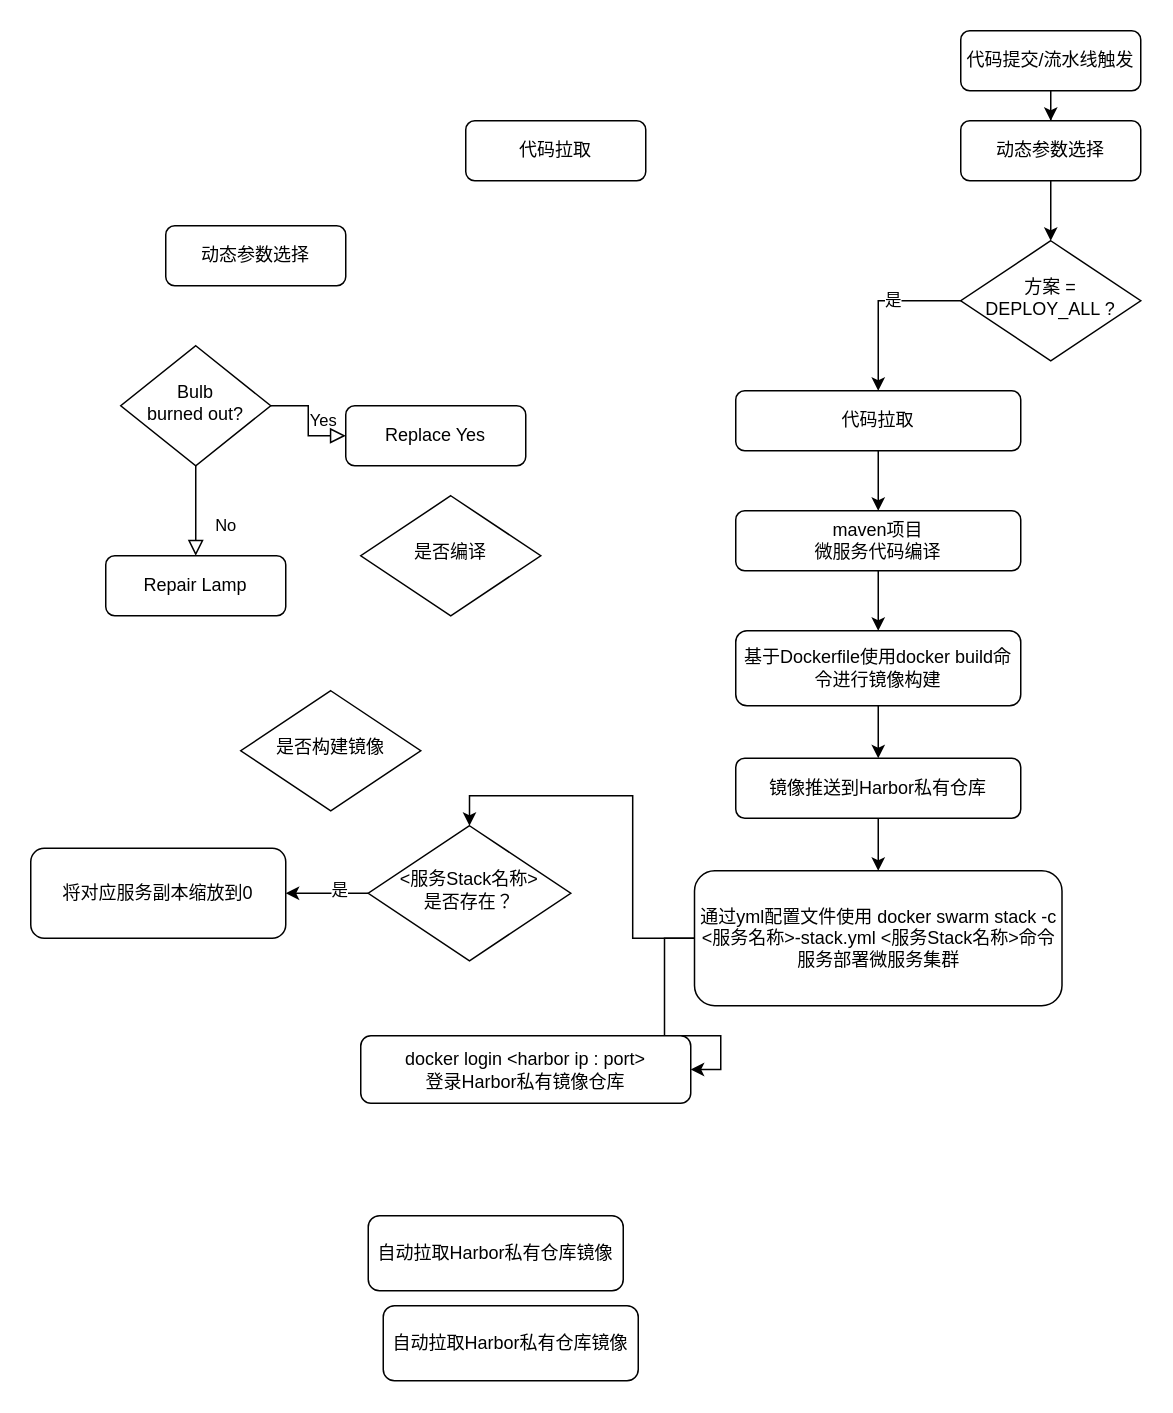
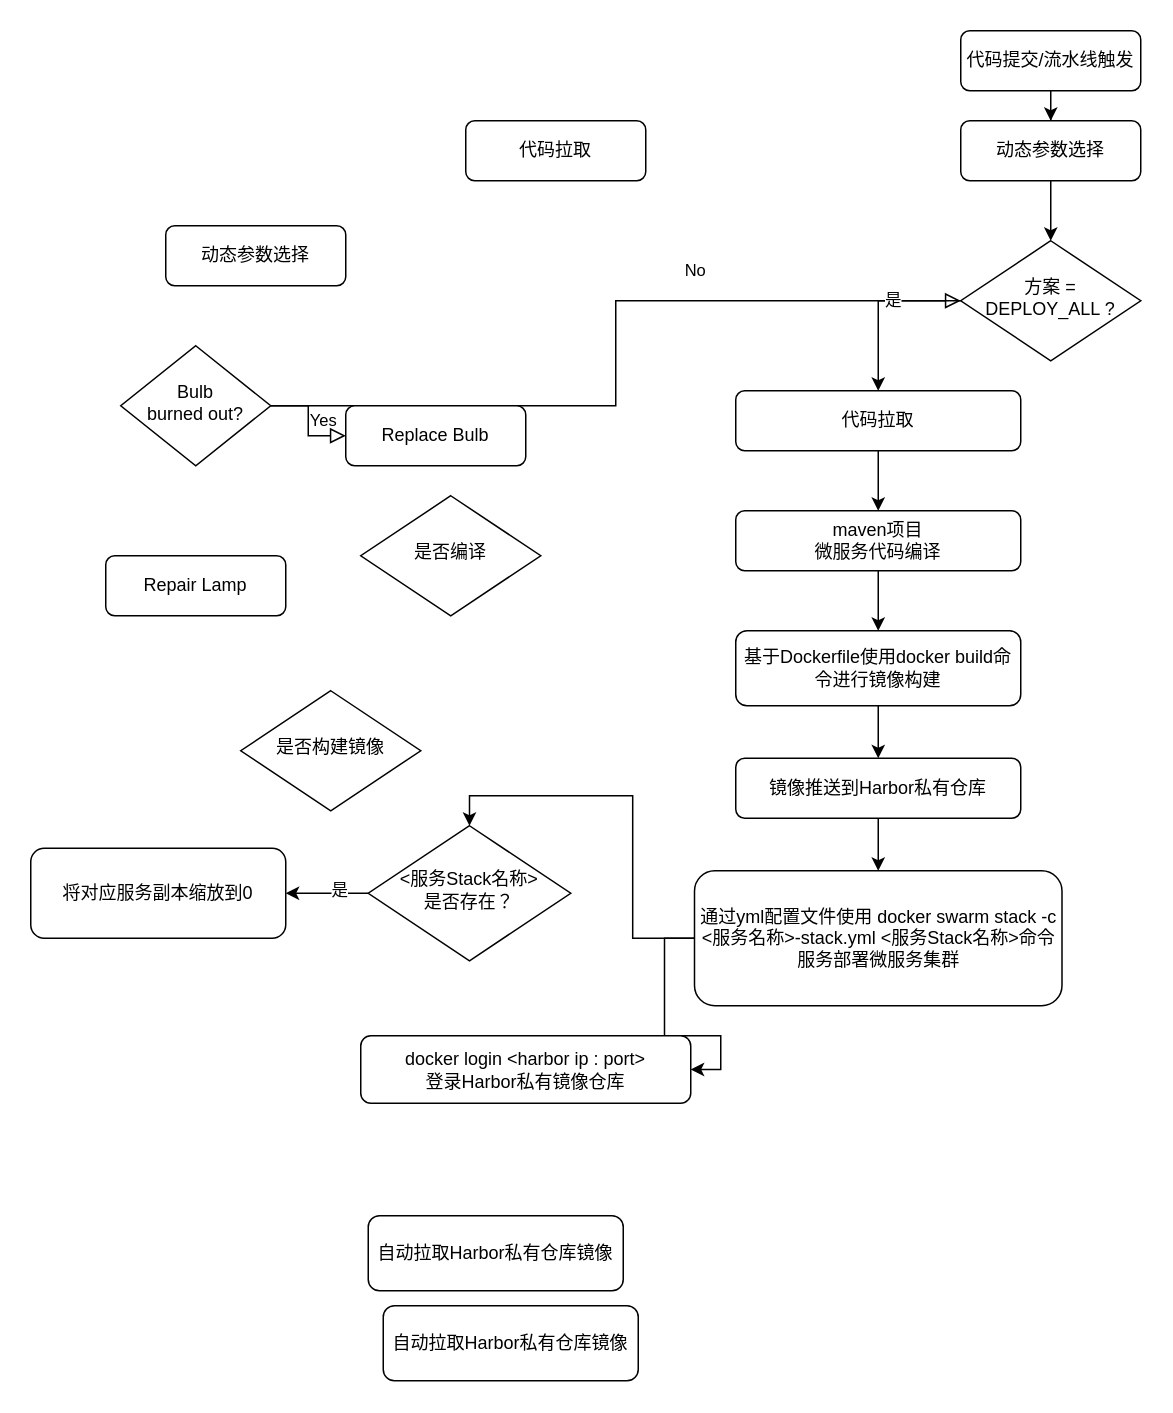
(436, 436) -> (436, 436)
(196, 503) -> (644, 301)
